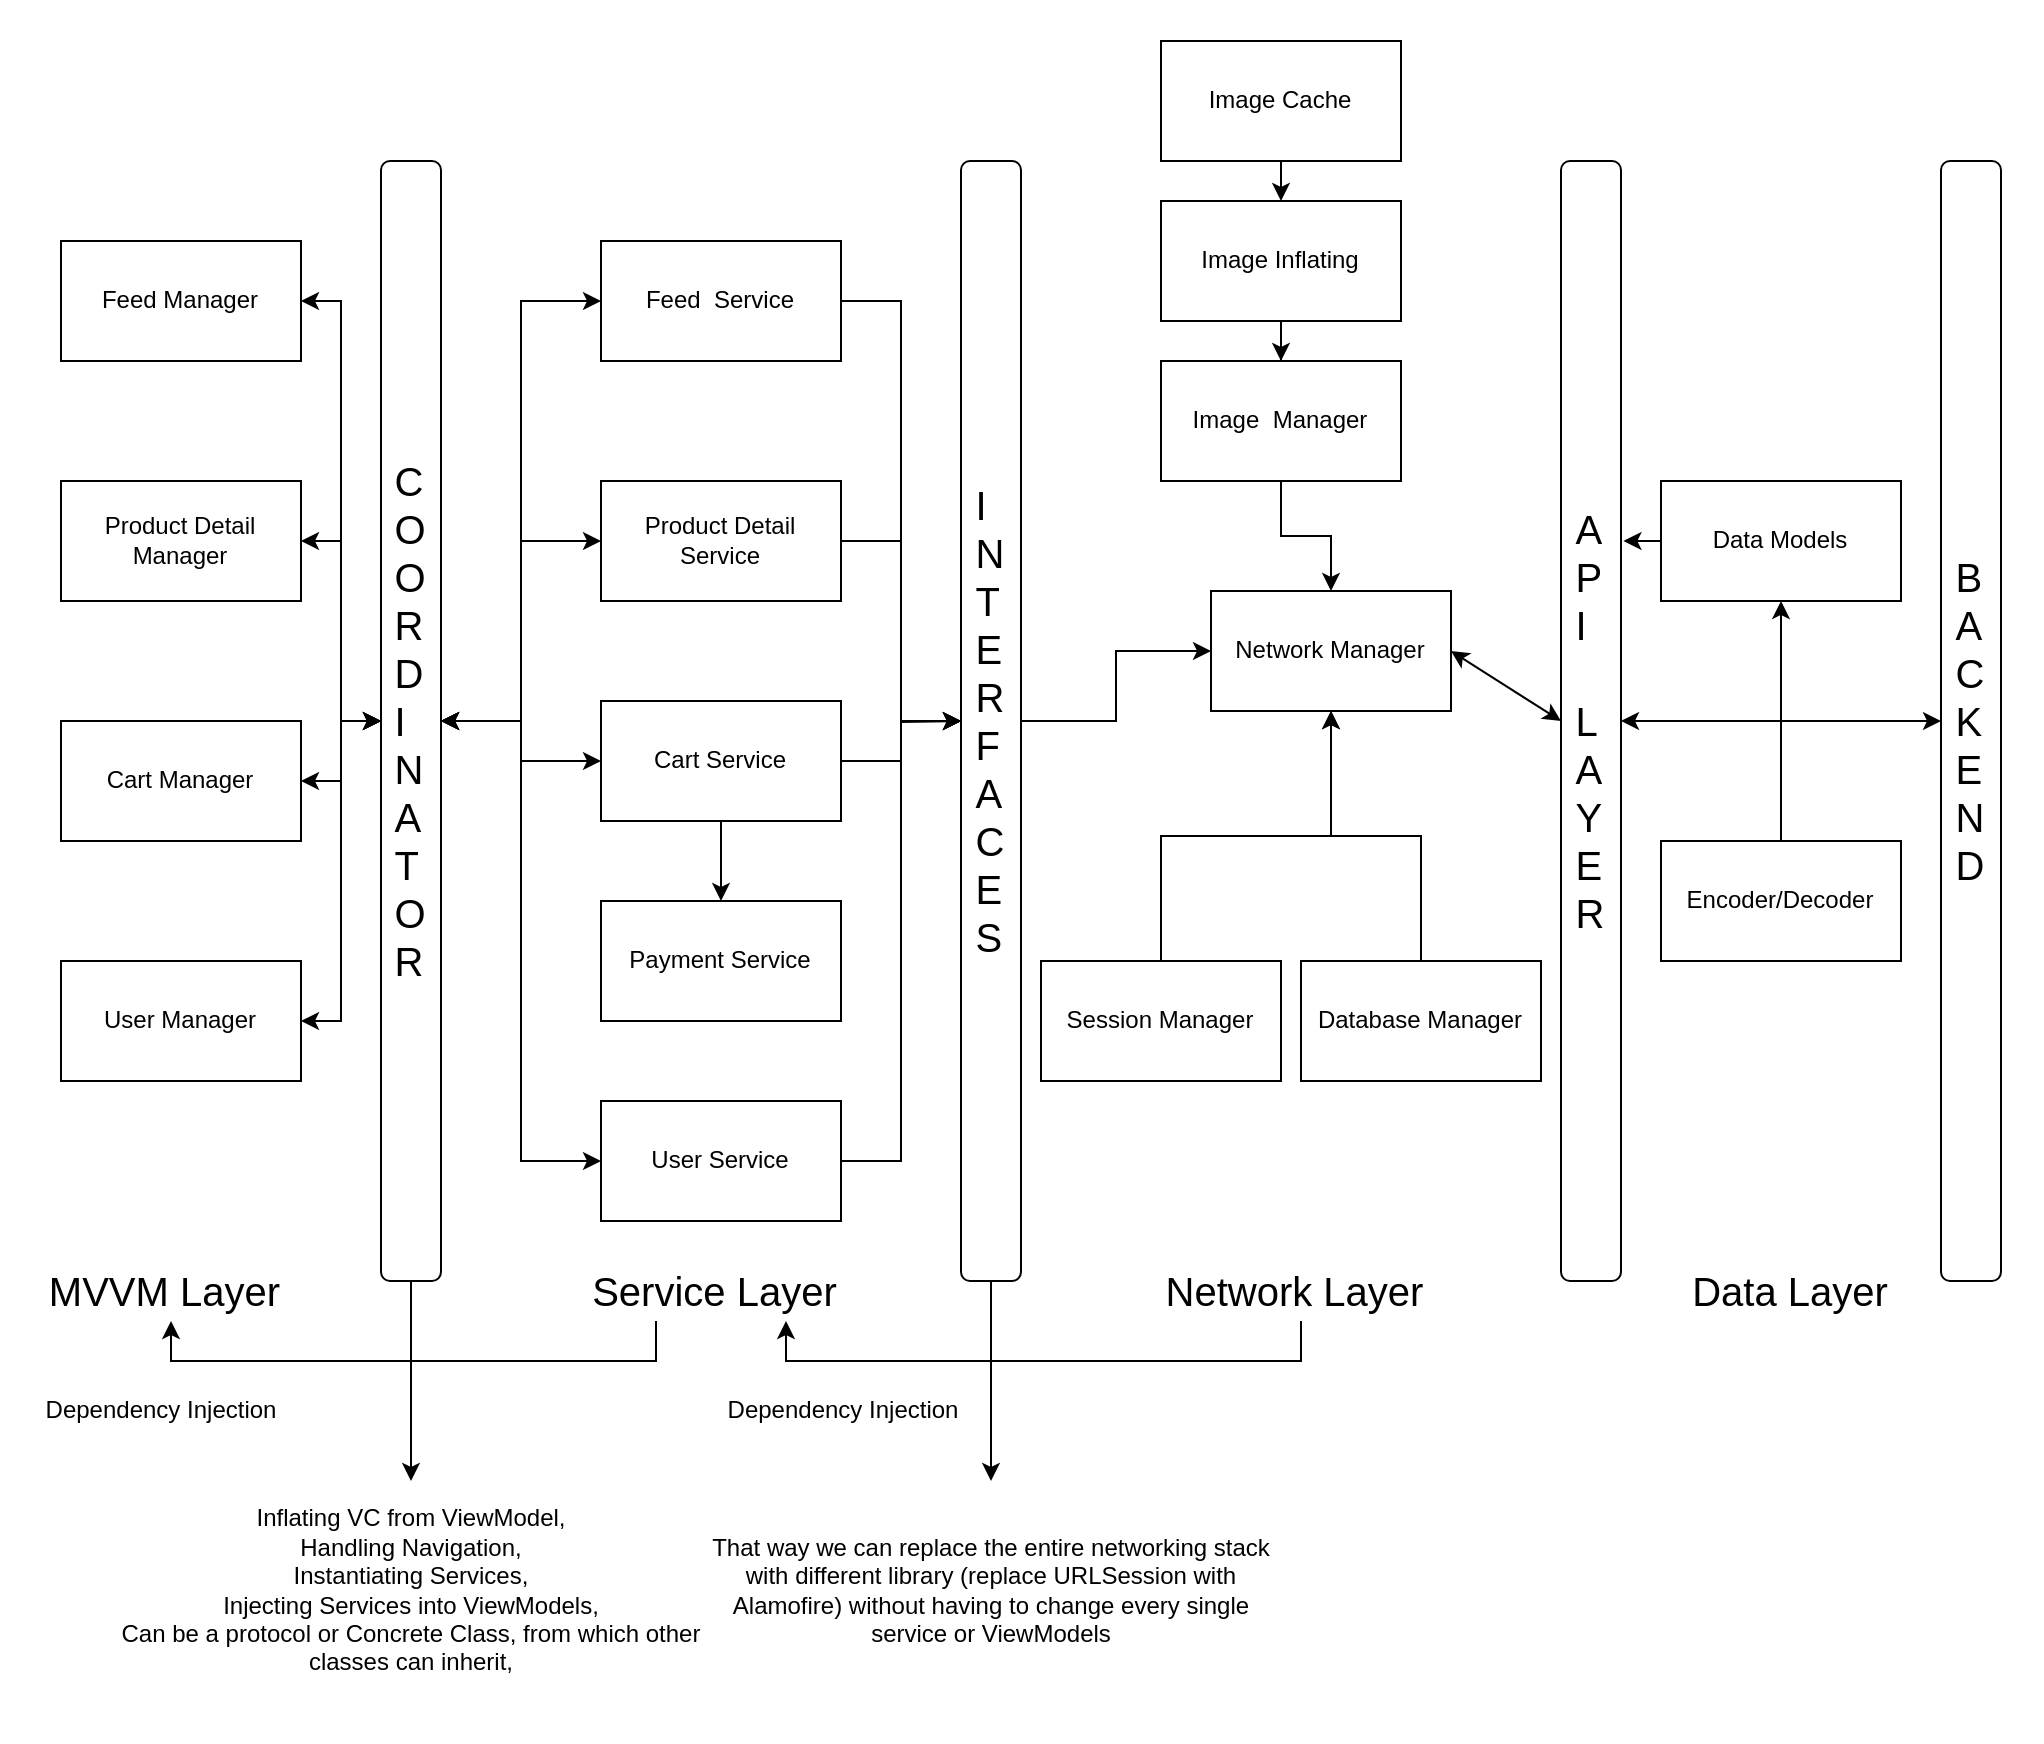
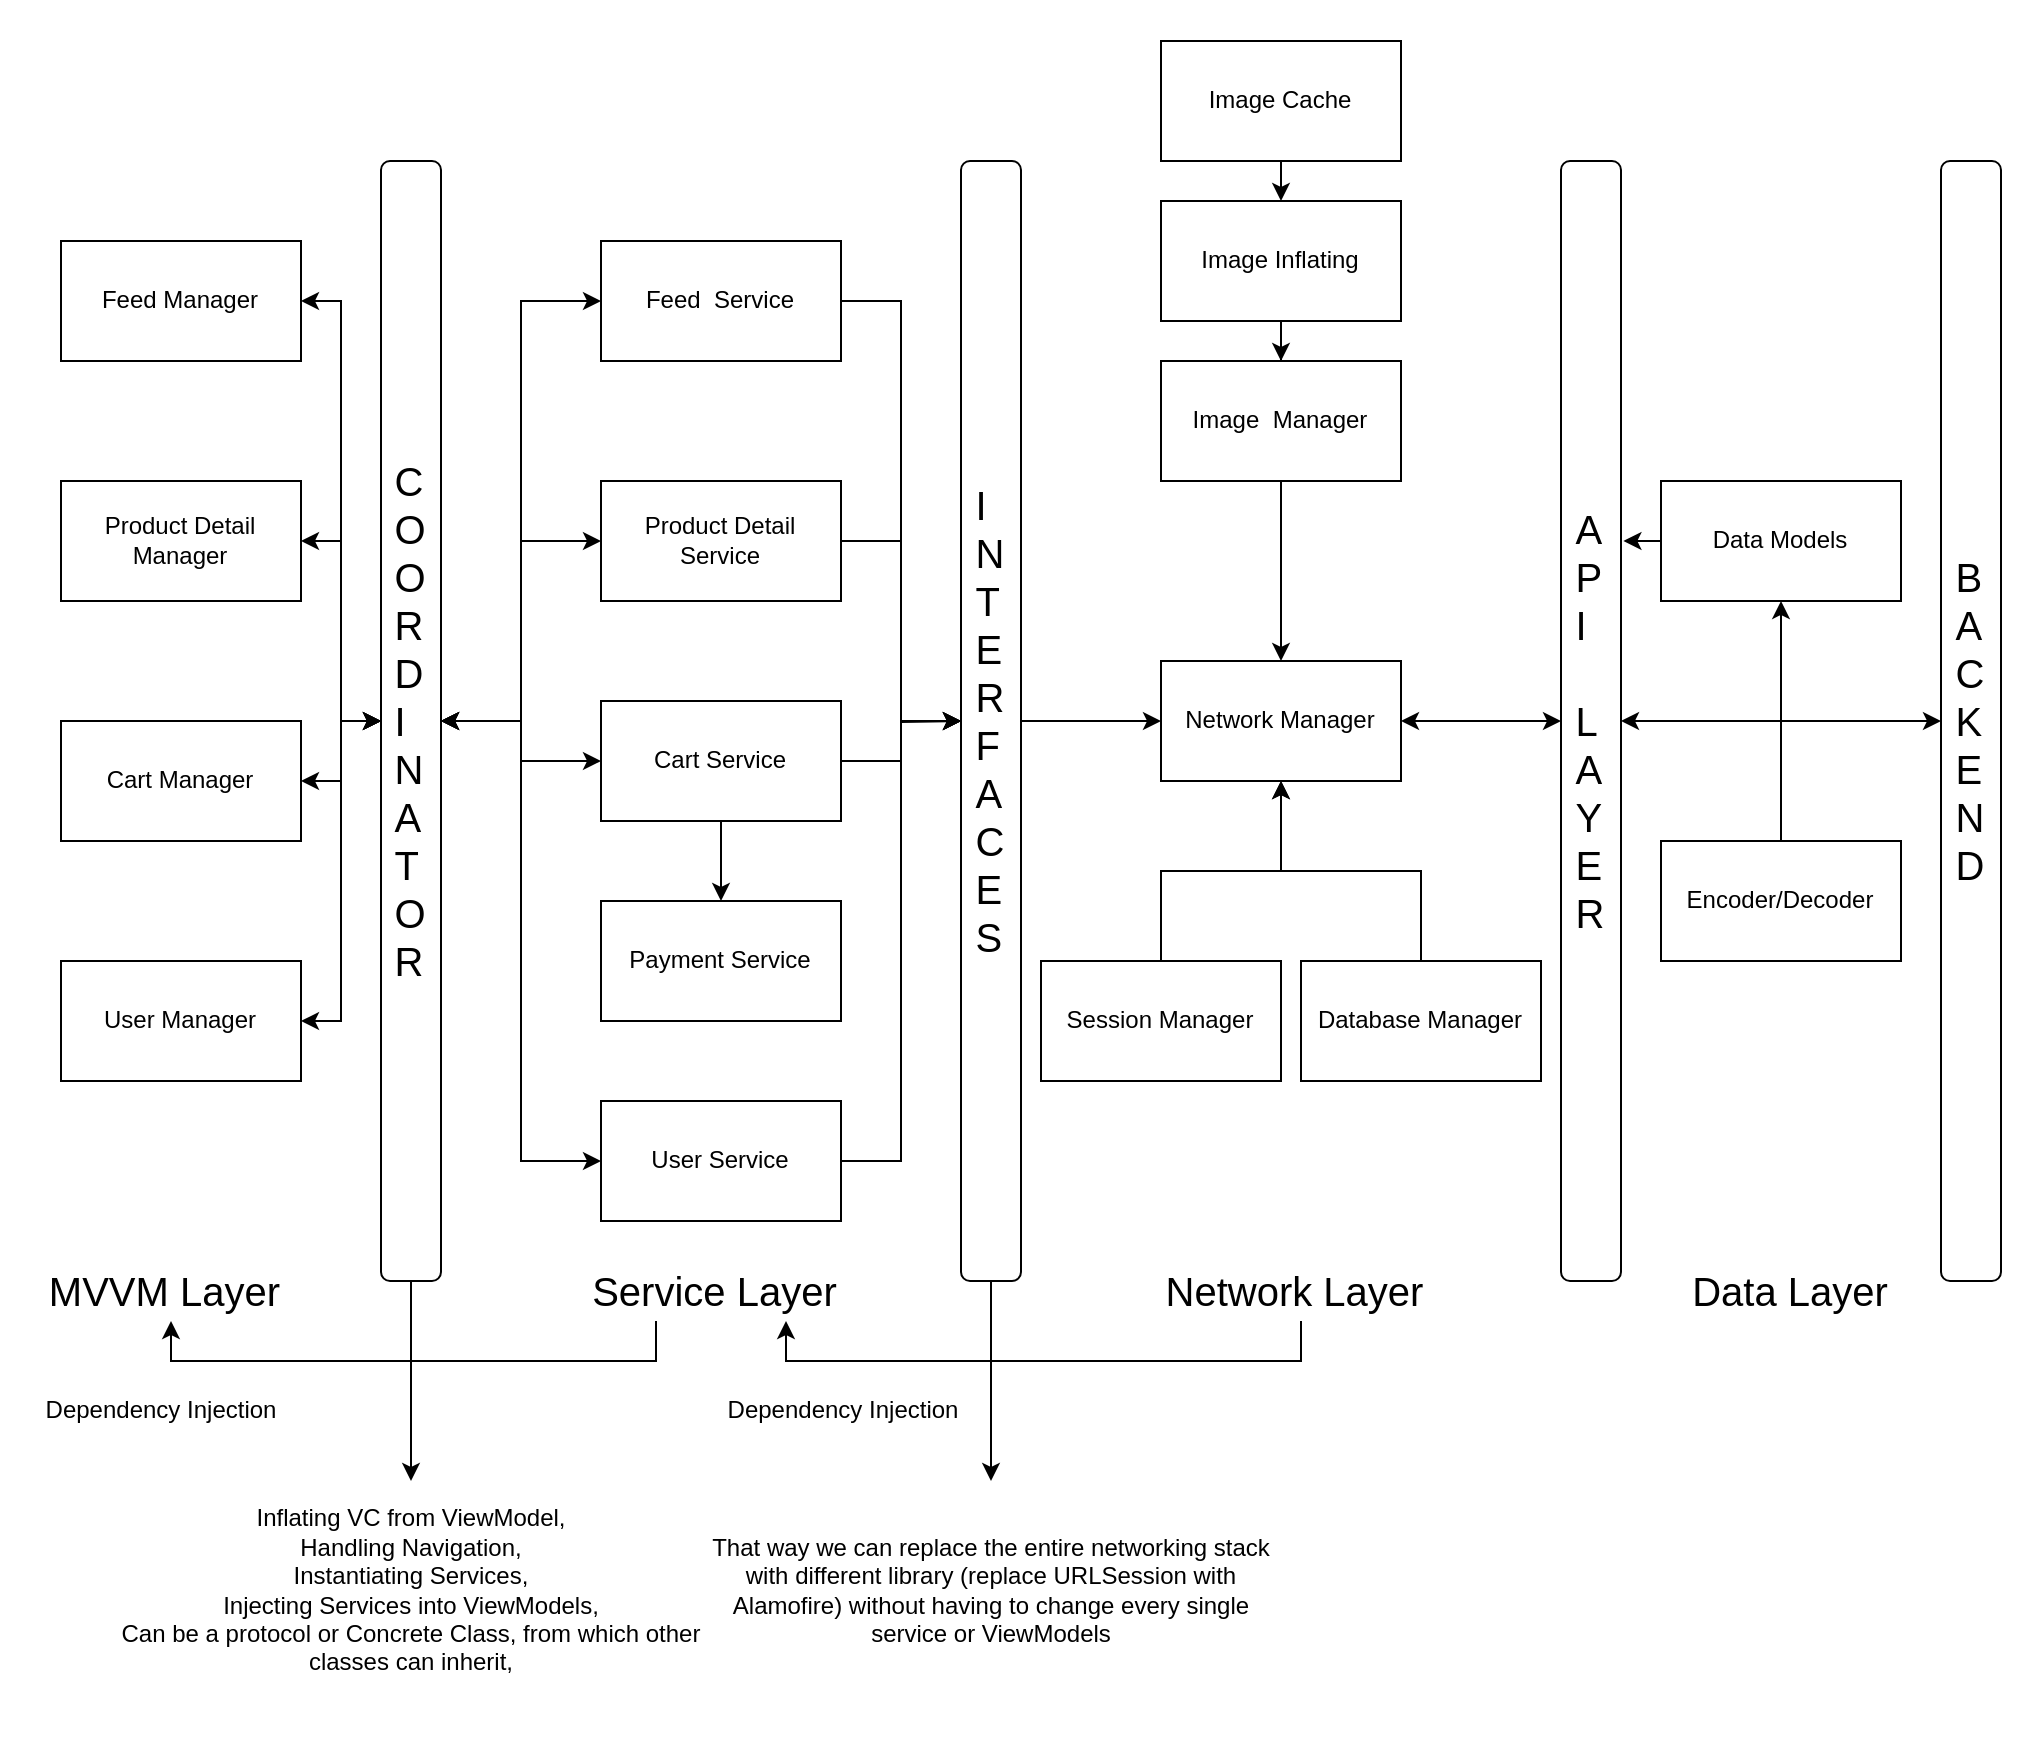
(1331, 651) -> (1281, 721)
